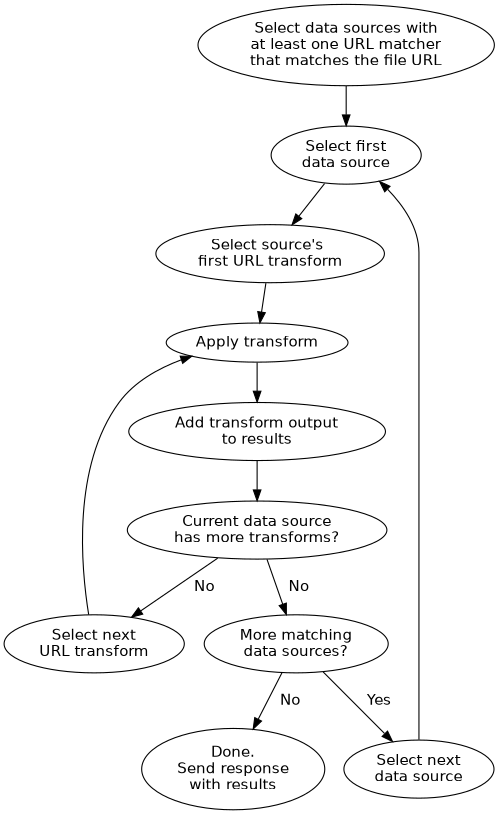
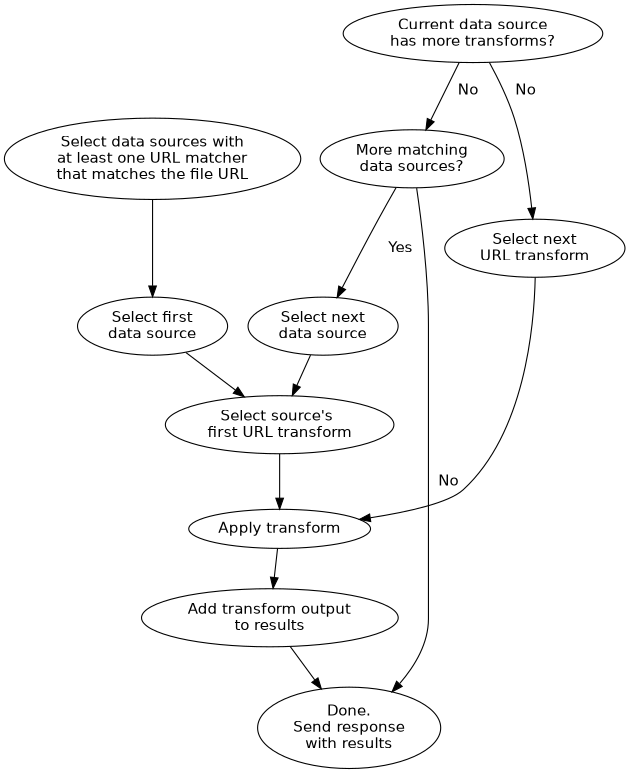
(419, 460) -> (304, 370)
(257, 475) -> (303, 663)
